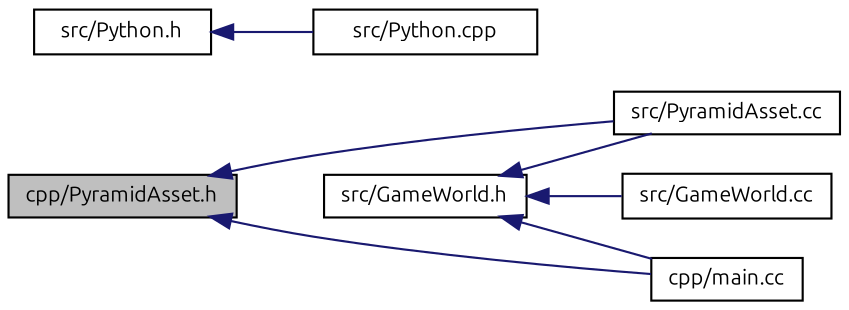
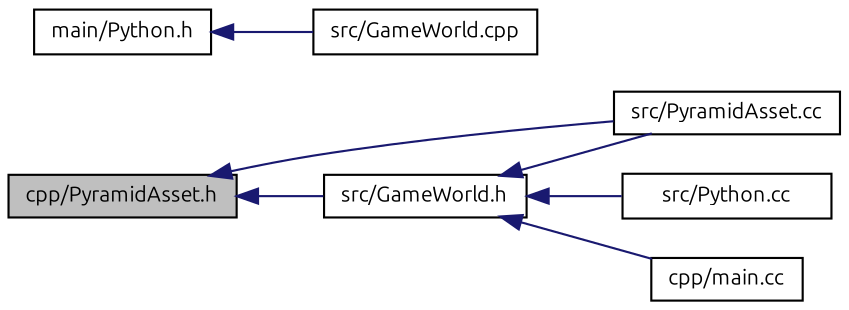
(123, 32) -> (123, 32)
(425, 32) -> (425, 32)
(727, 196) -> (727, 196)
(440, 254) -> (291, 196)
